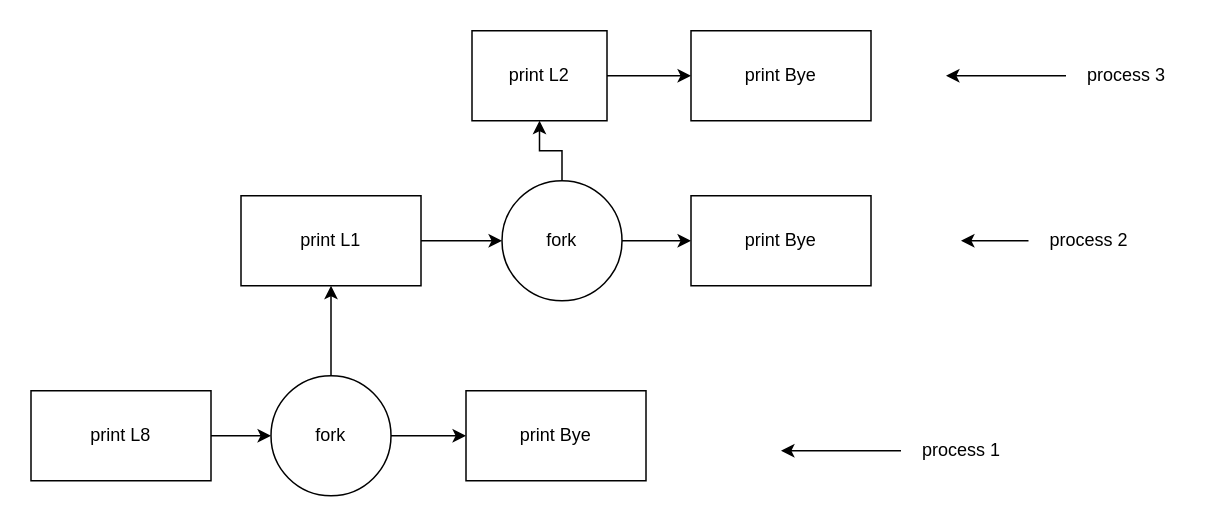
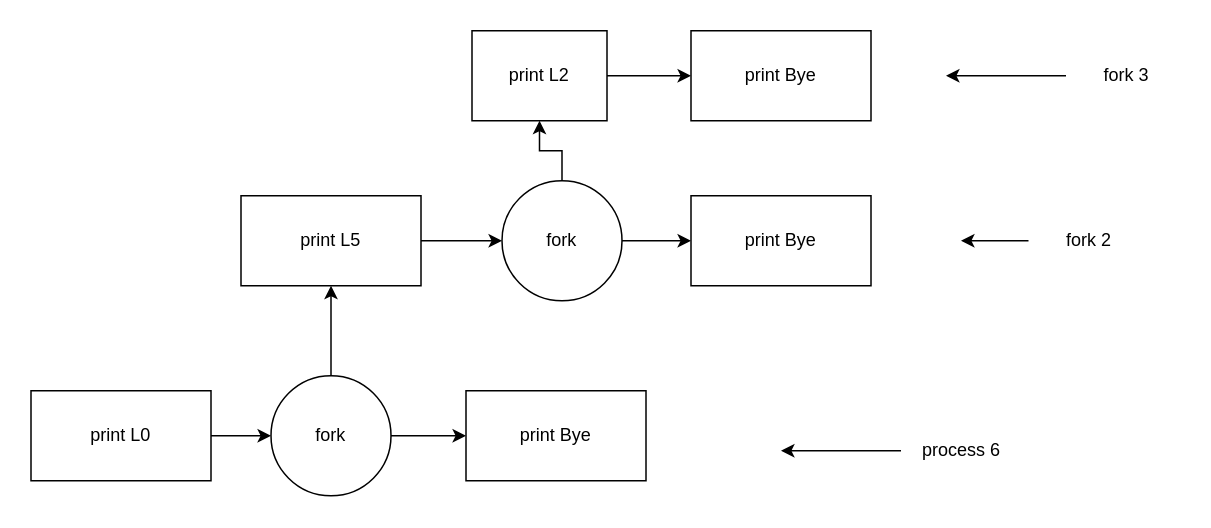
(1127, 76) -> (1127, 76)
(331, 241) -> (331, 241)
(1089, 241) -> (1089, 241)
(121, 436) -> (121, 436)
(962, 451) -> (962, 451)
